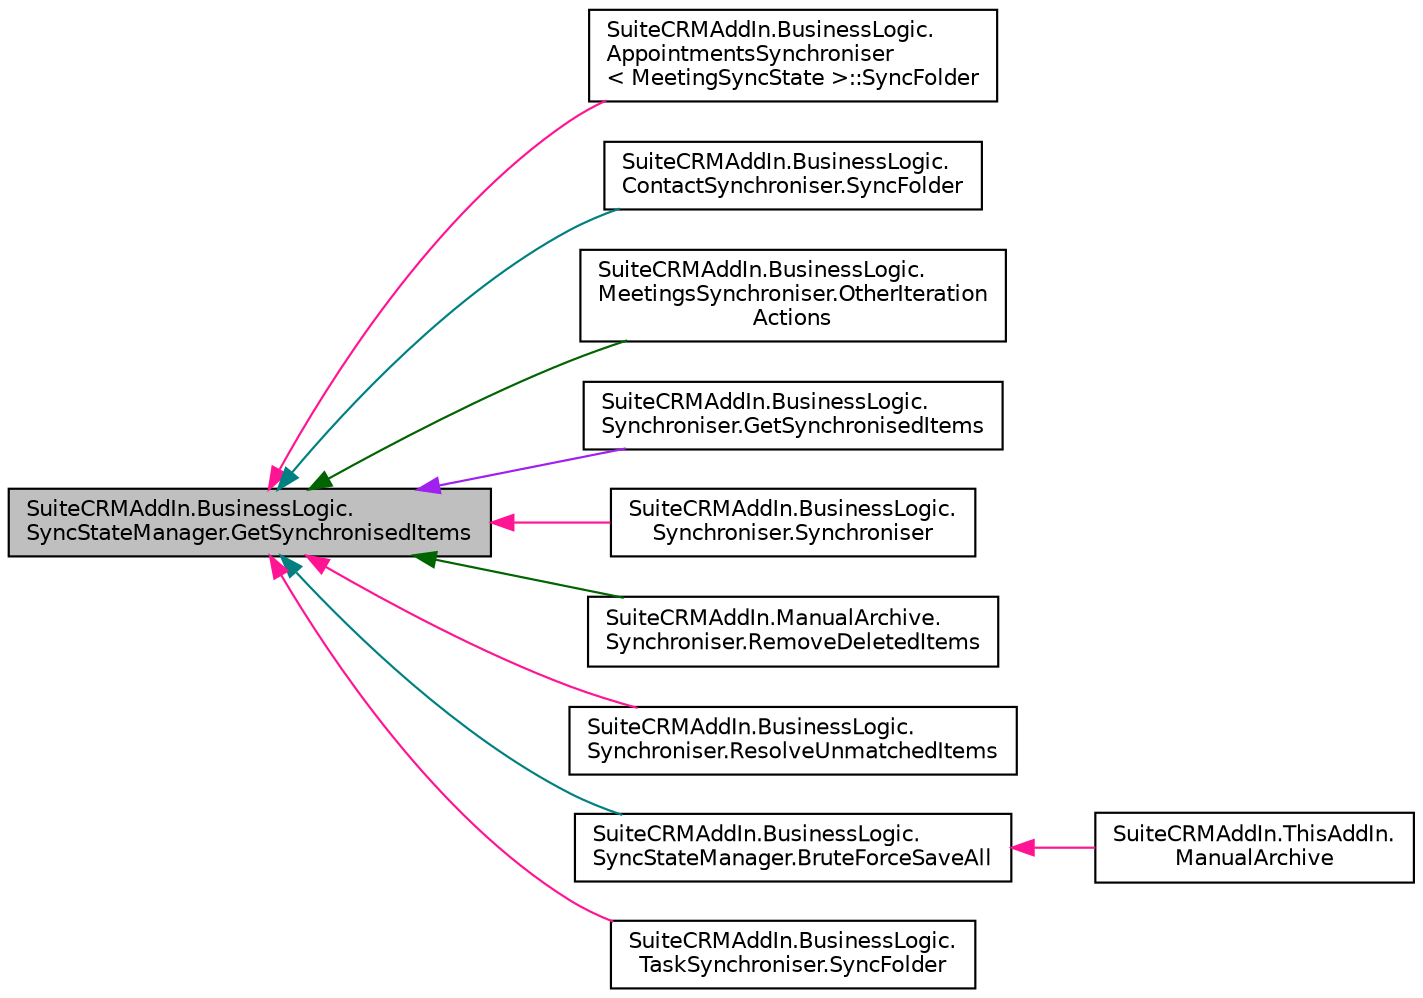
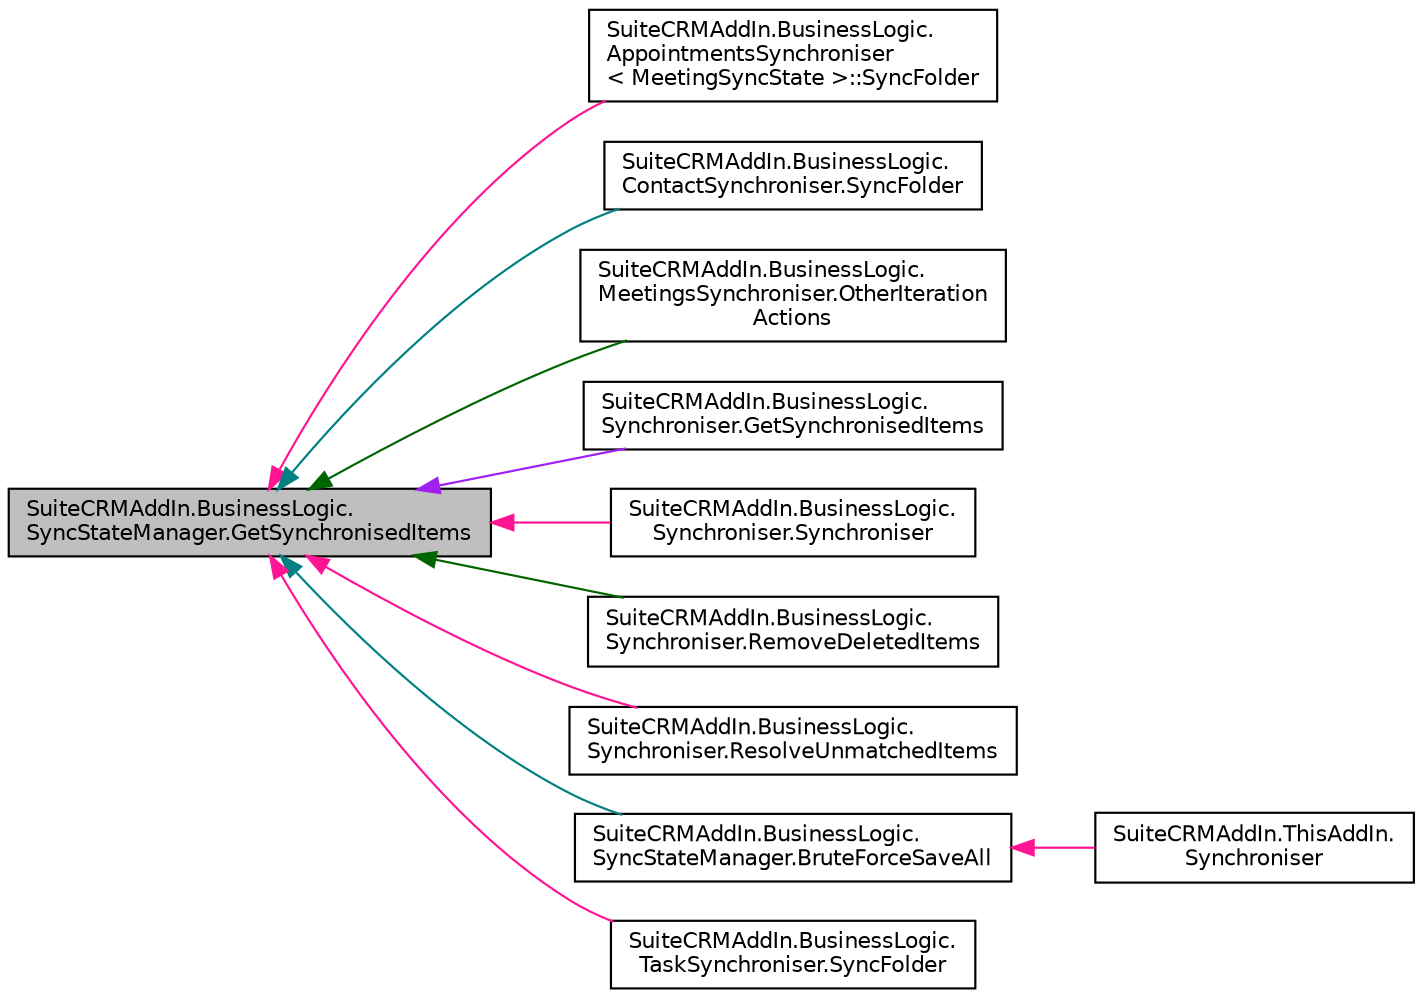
(793, 632) -> (793, 632)
(1255, 848) -> (1255, 848)
